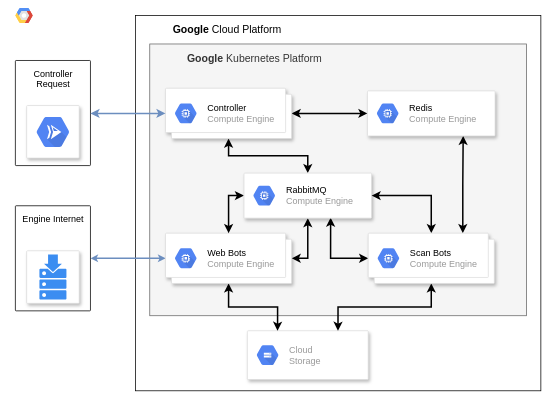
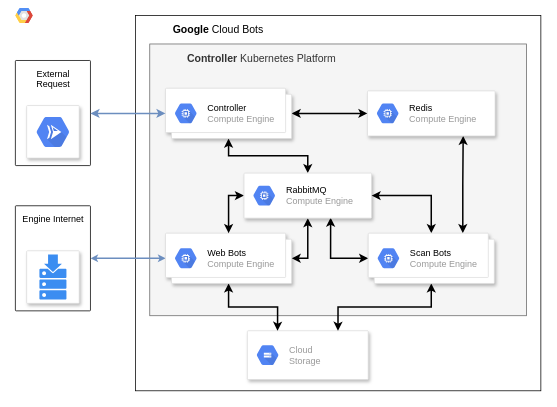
(228, 30) -> (217, 30)
(258, 58) -> (269, 58)
(53, 79) -> (53, 79)
